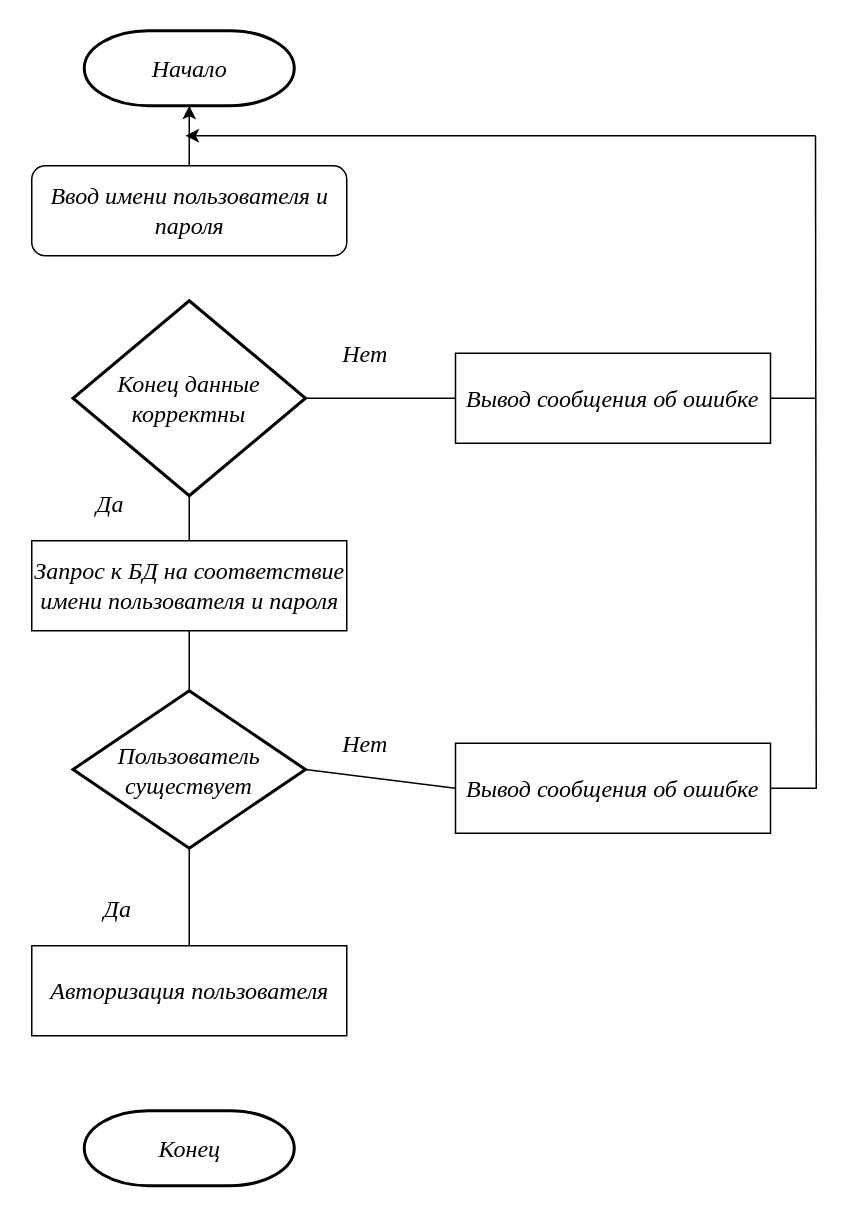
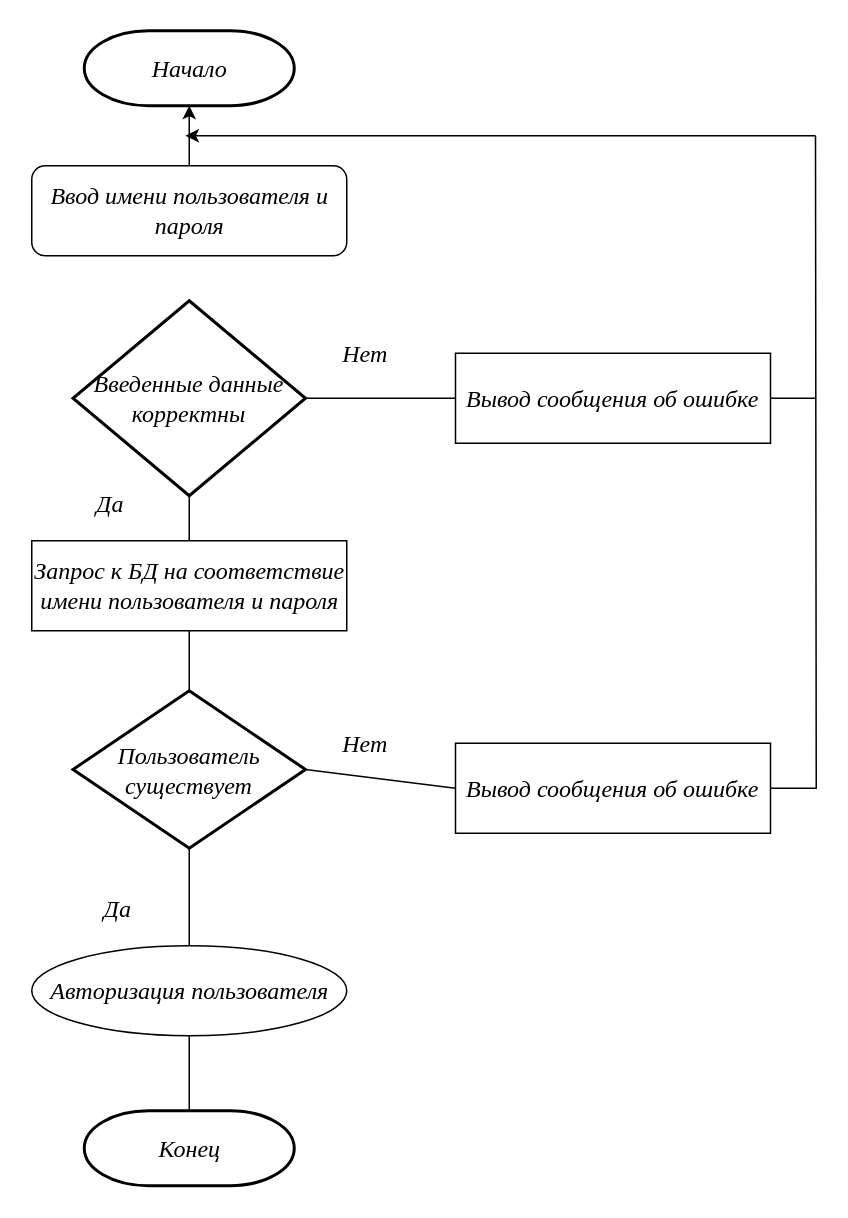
(189, 398) -> (189, 398)
(189, 991) -> (189, 991)
none -> (189, 1073)
